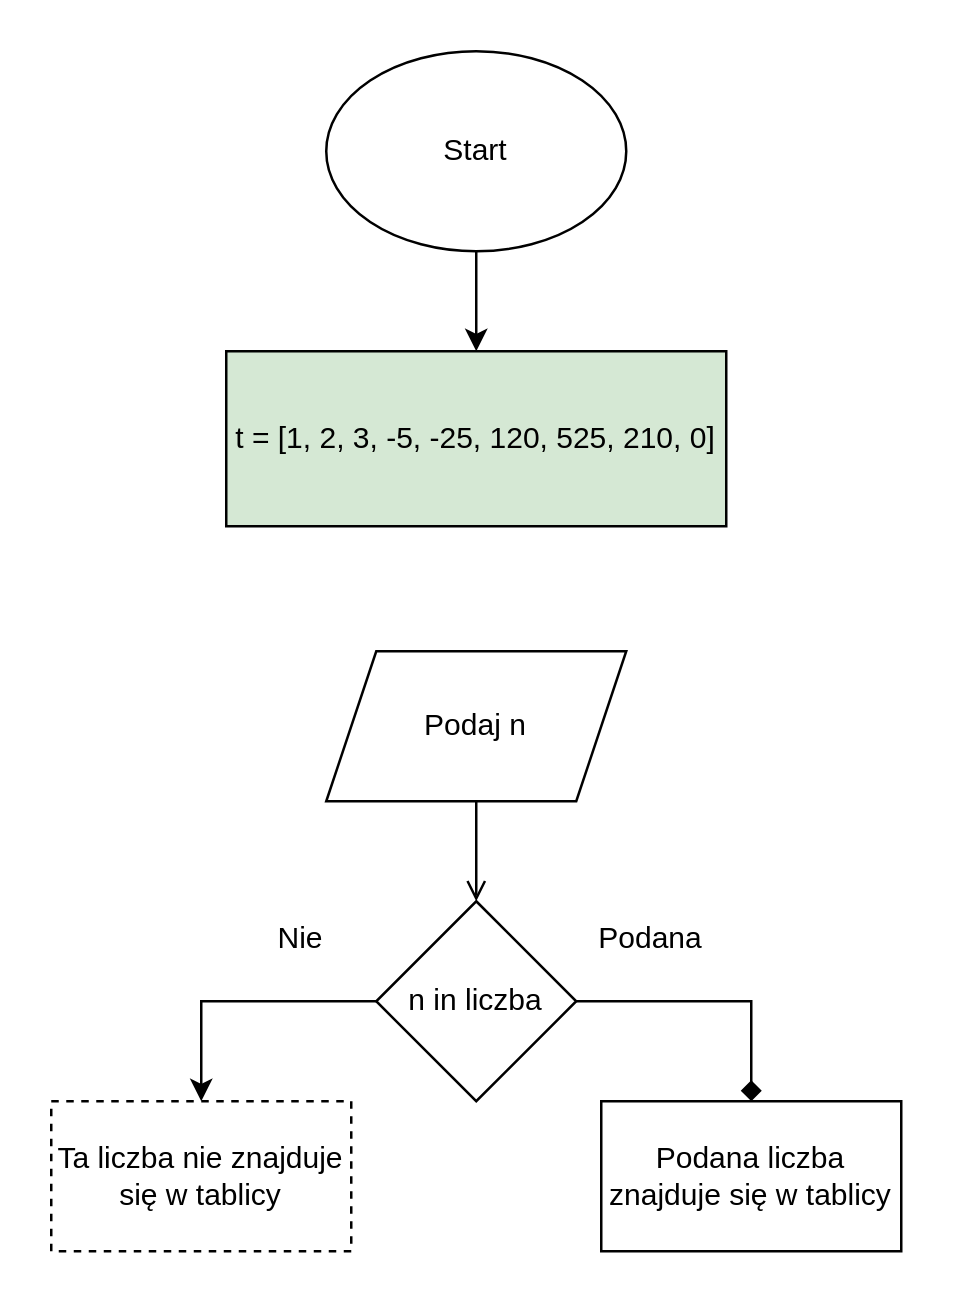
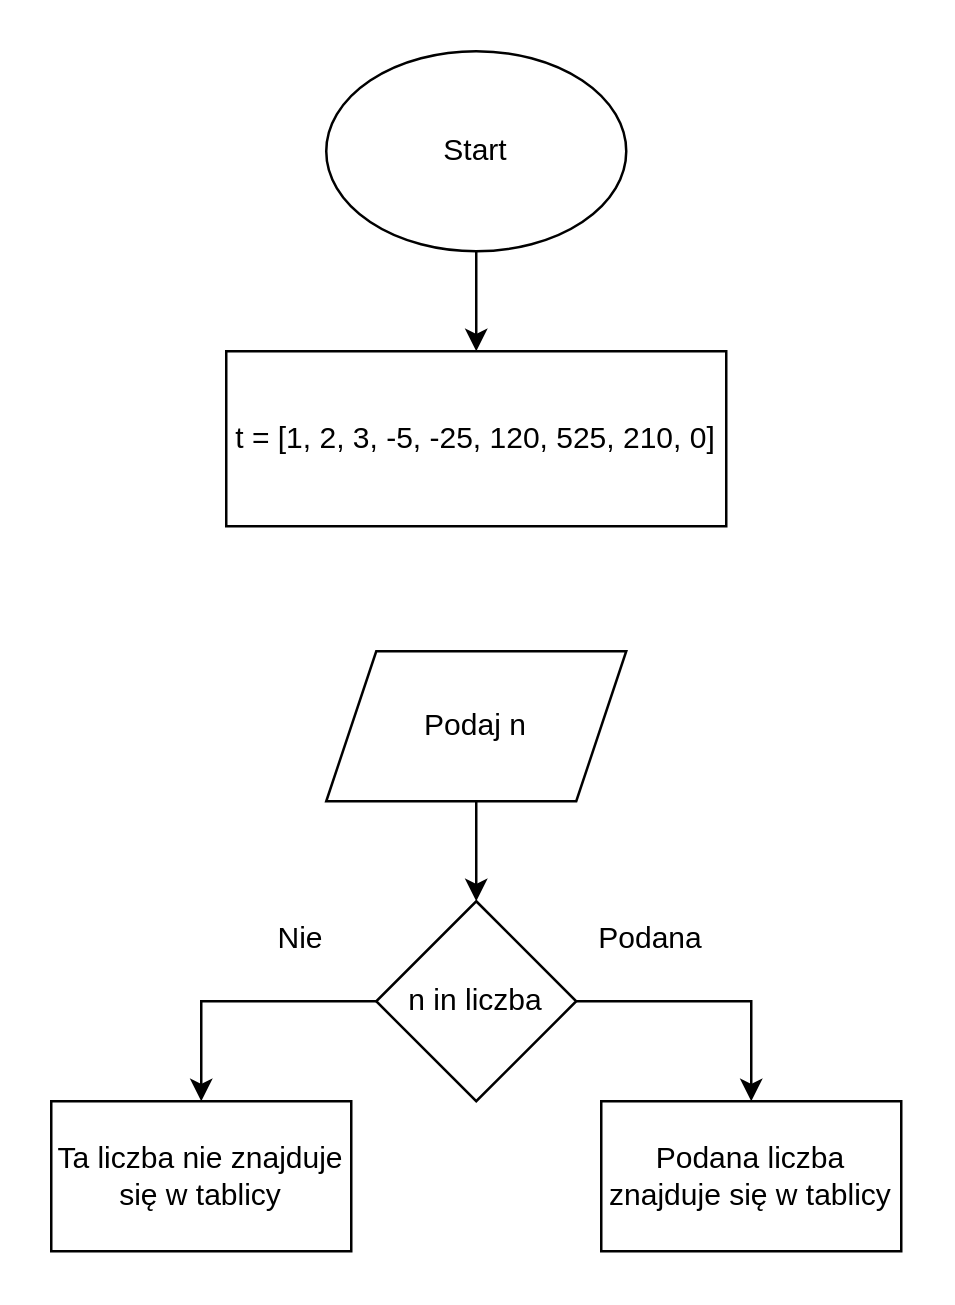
(476, 439) -> (476, 439)
(476, 887) -> (476, 883)
(751, 1081) -> (751, 1082)
(201, 1176) -> (201, 1176)
